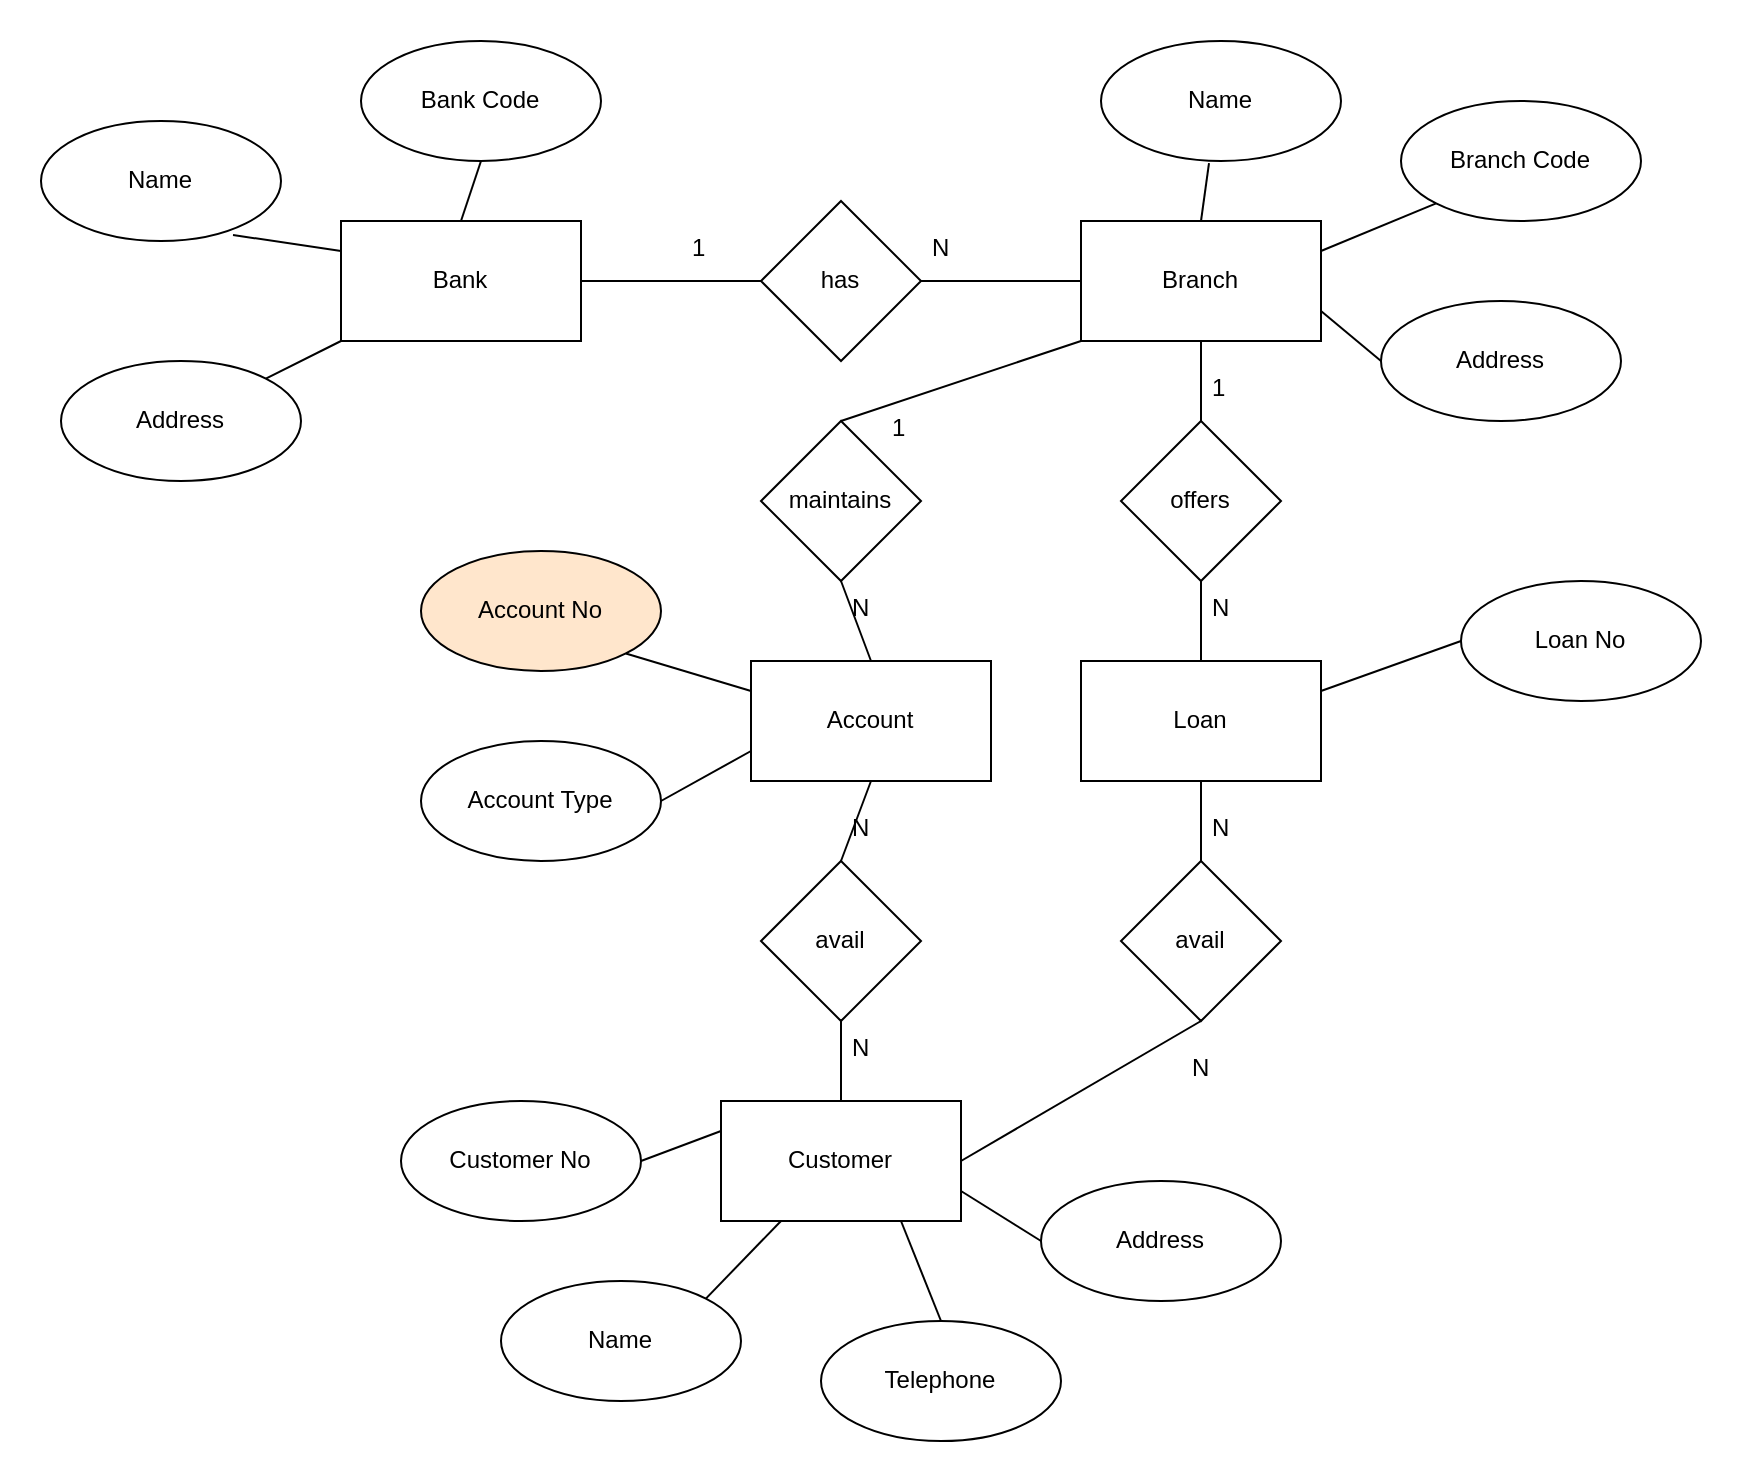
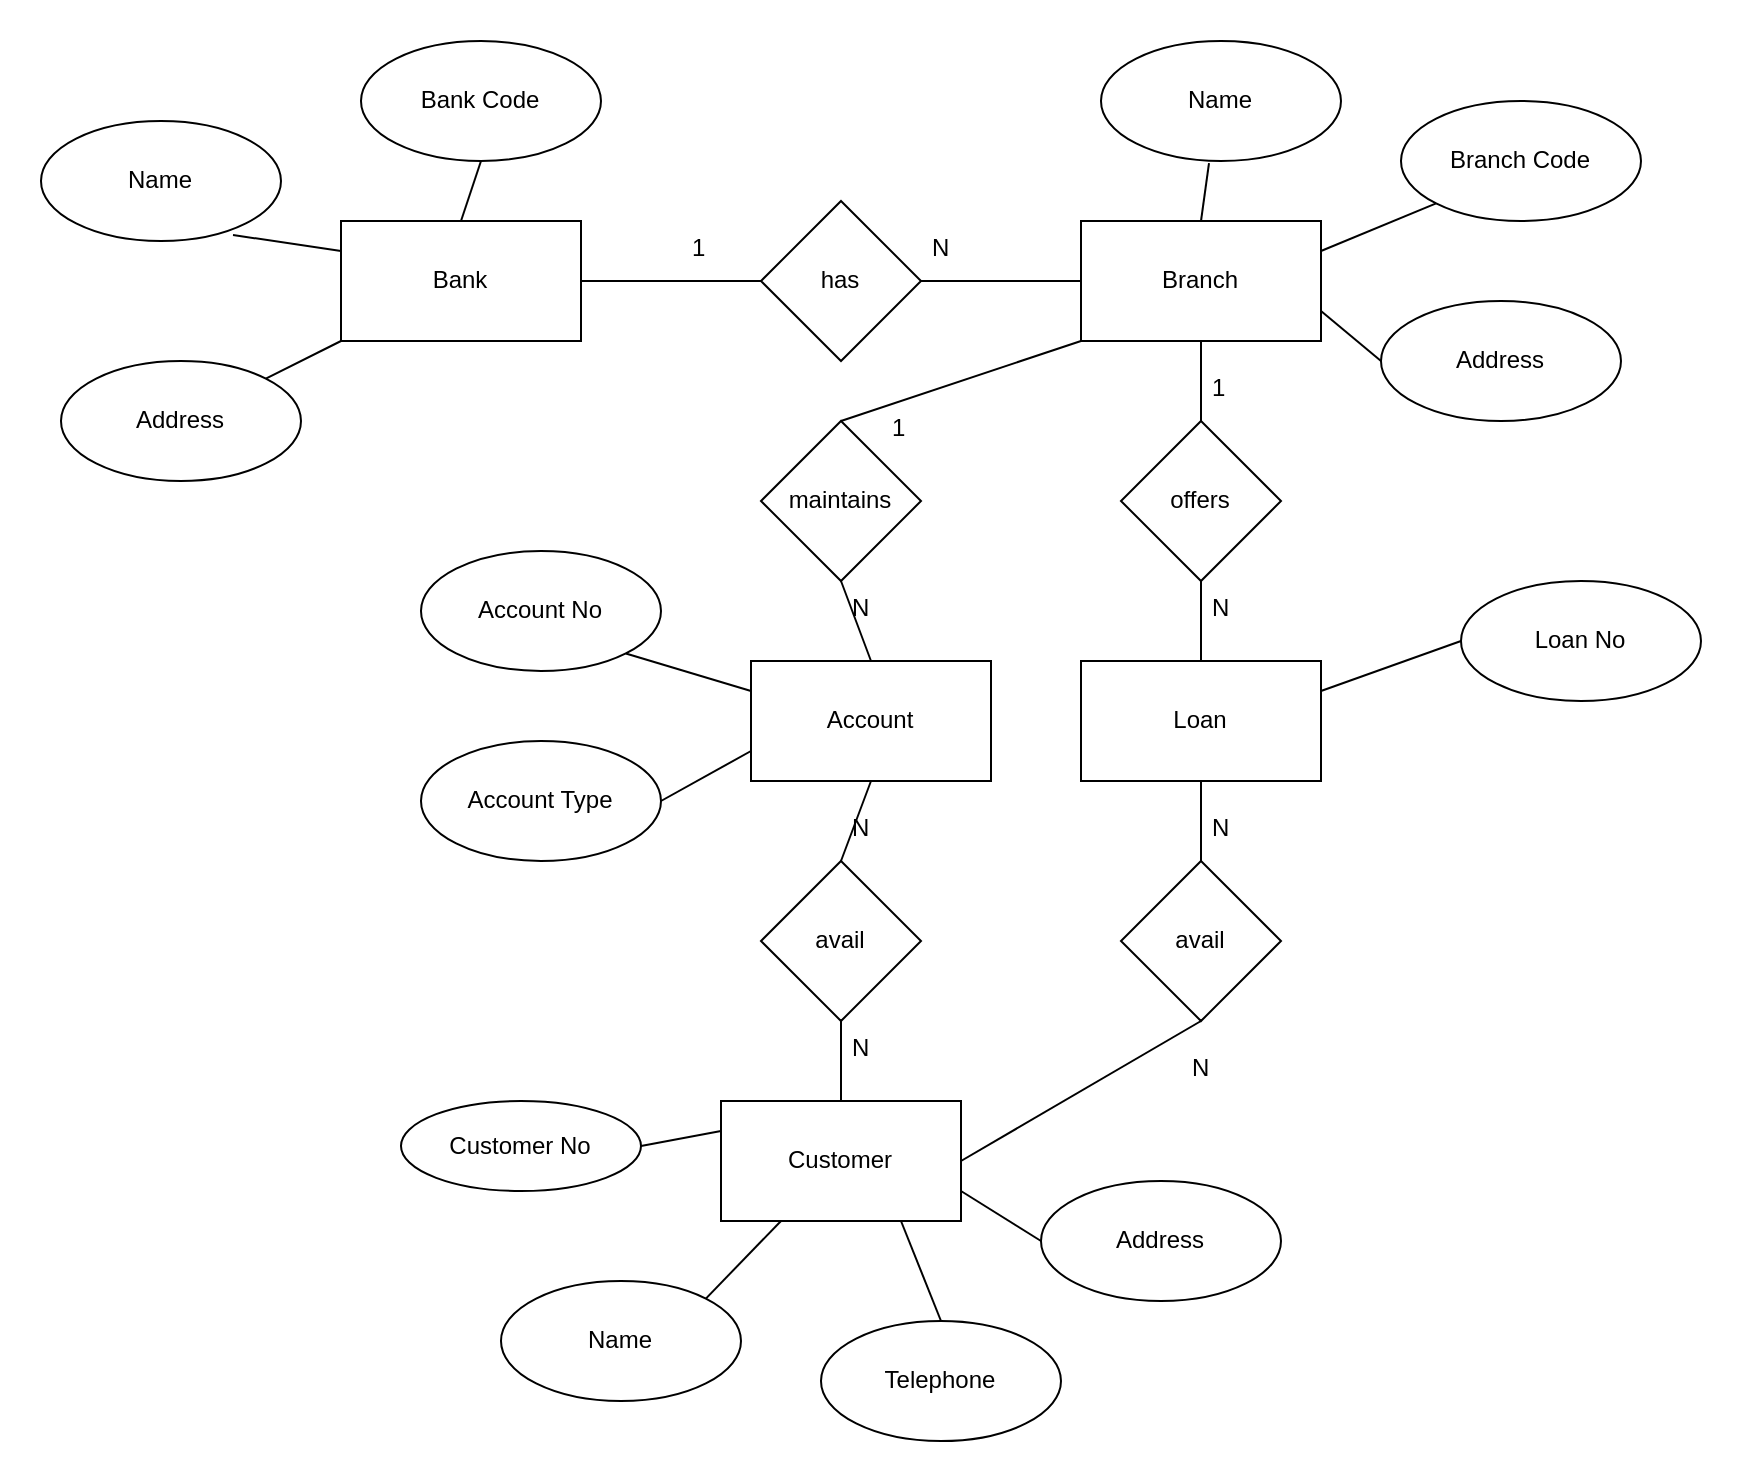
(541, 611) -> (541, 611)
(521, 1161) -> (521, 1146)
